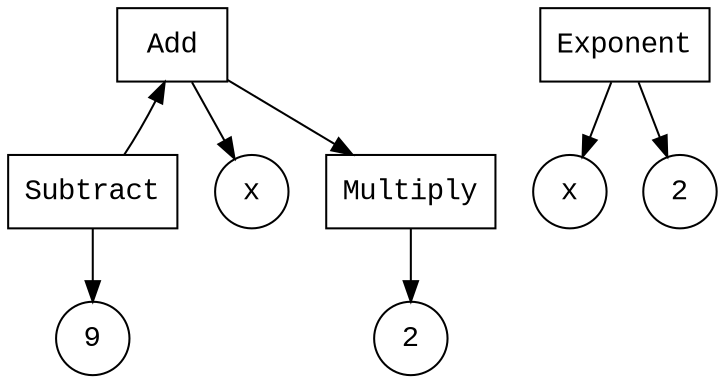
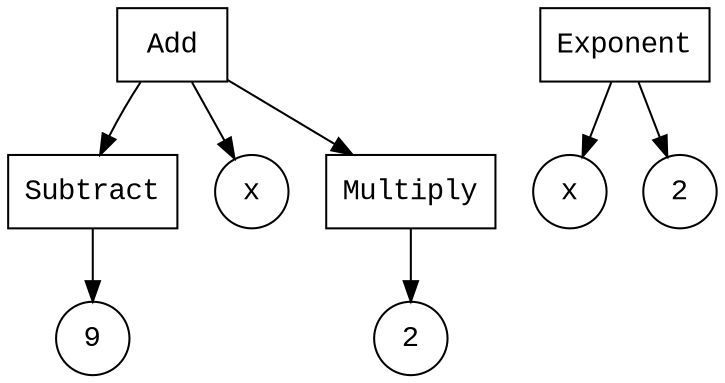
(141, 128) -> (124, 109)
